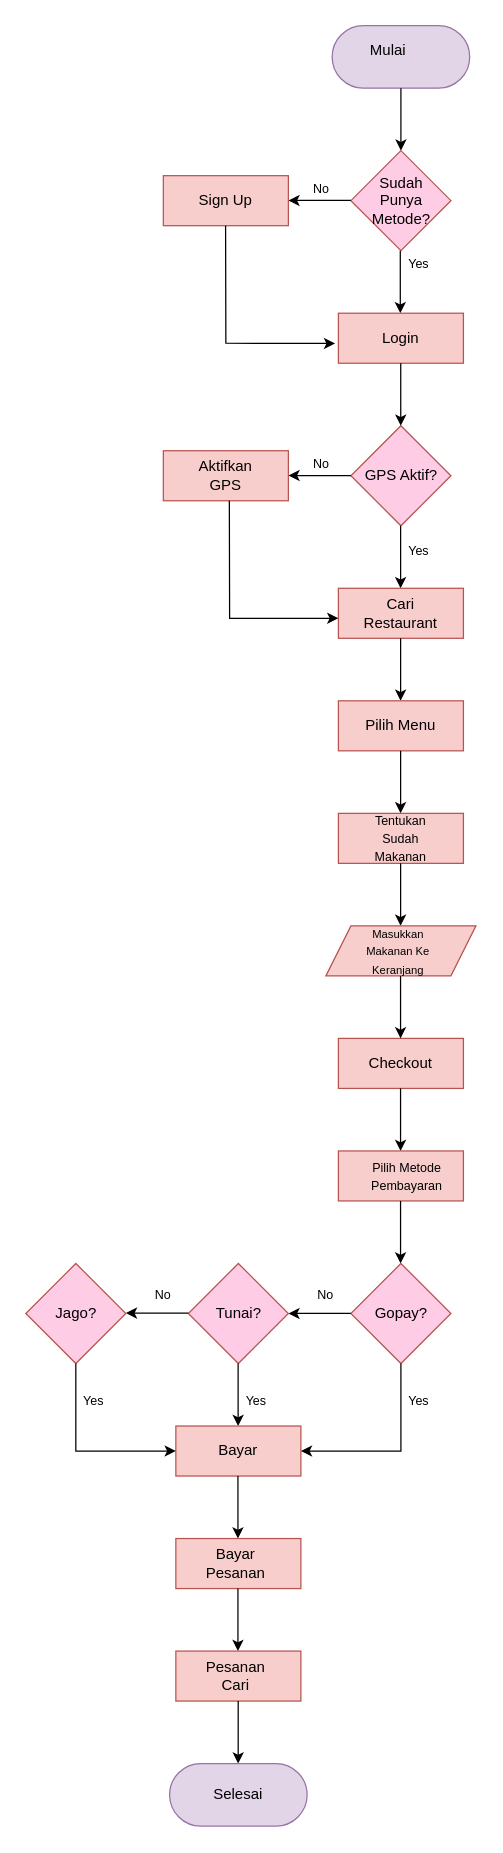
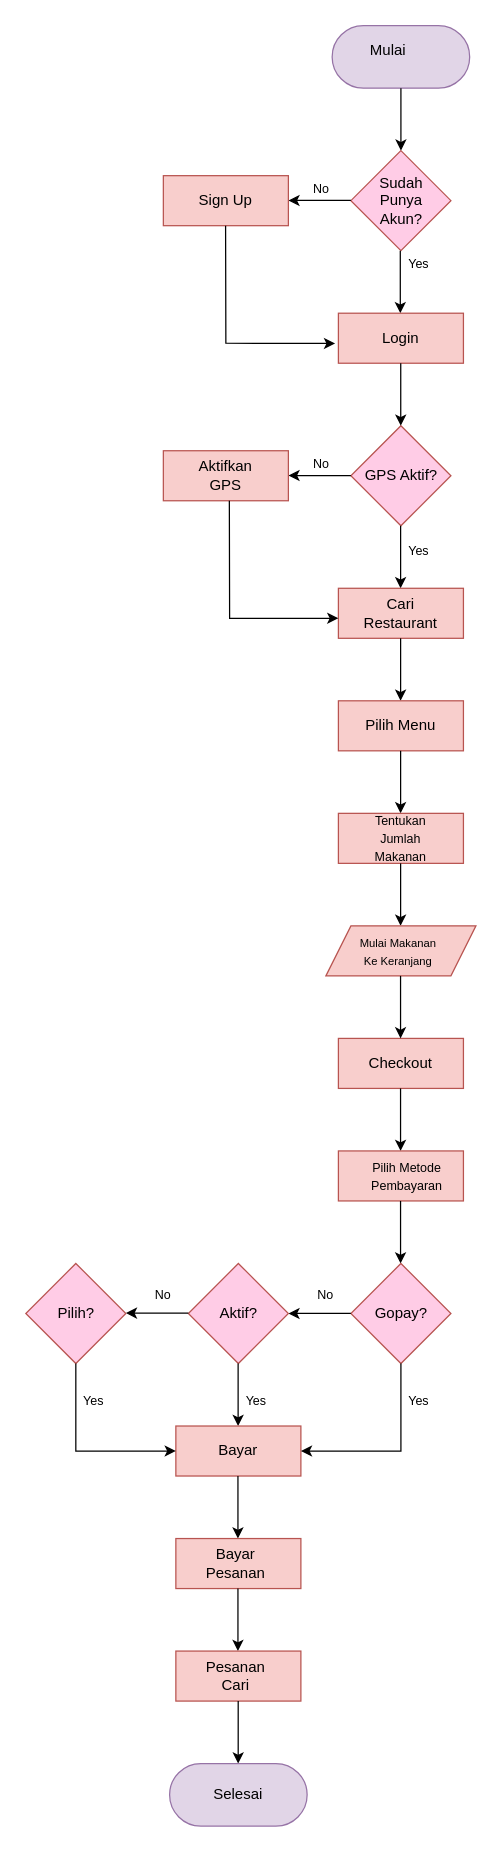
(401, 201) -> (401, 201)
(401, 838) -> (401, 838)
(398, 951) -> (398, 951)
(76, 1313) -> (76, 1313)
(239, 1313) -> (239, 1313)
